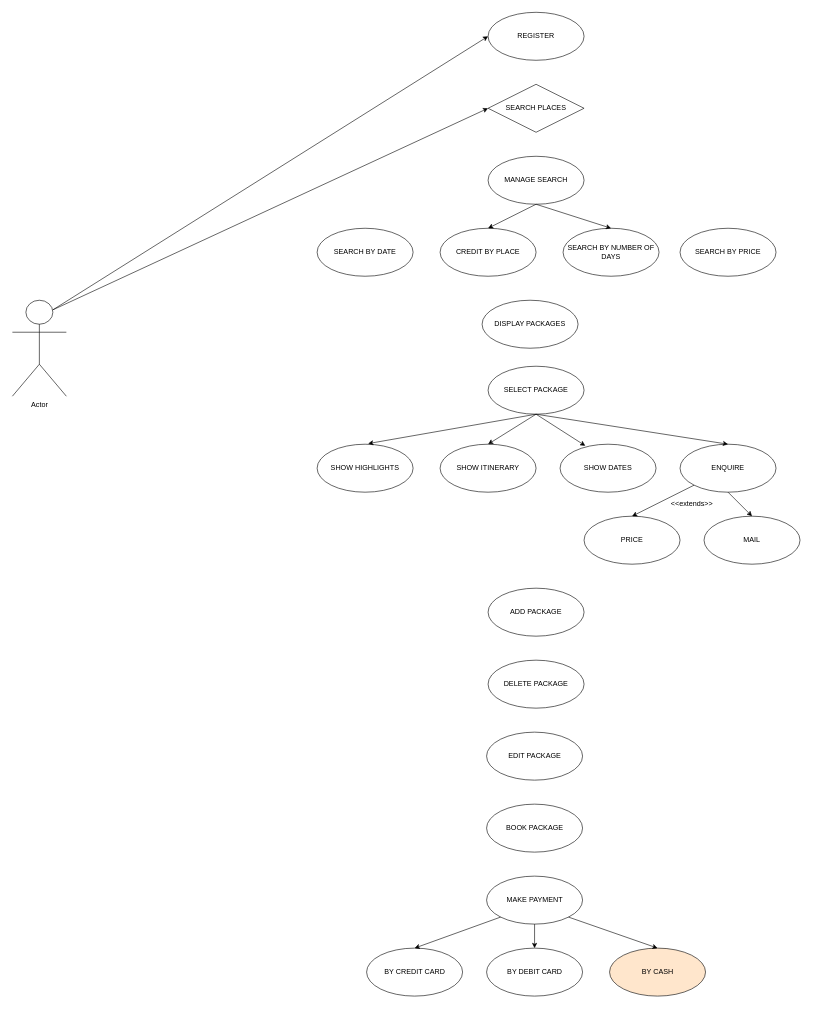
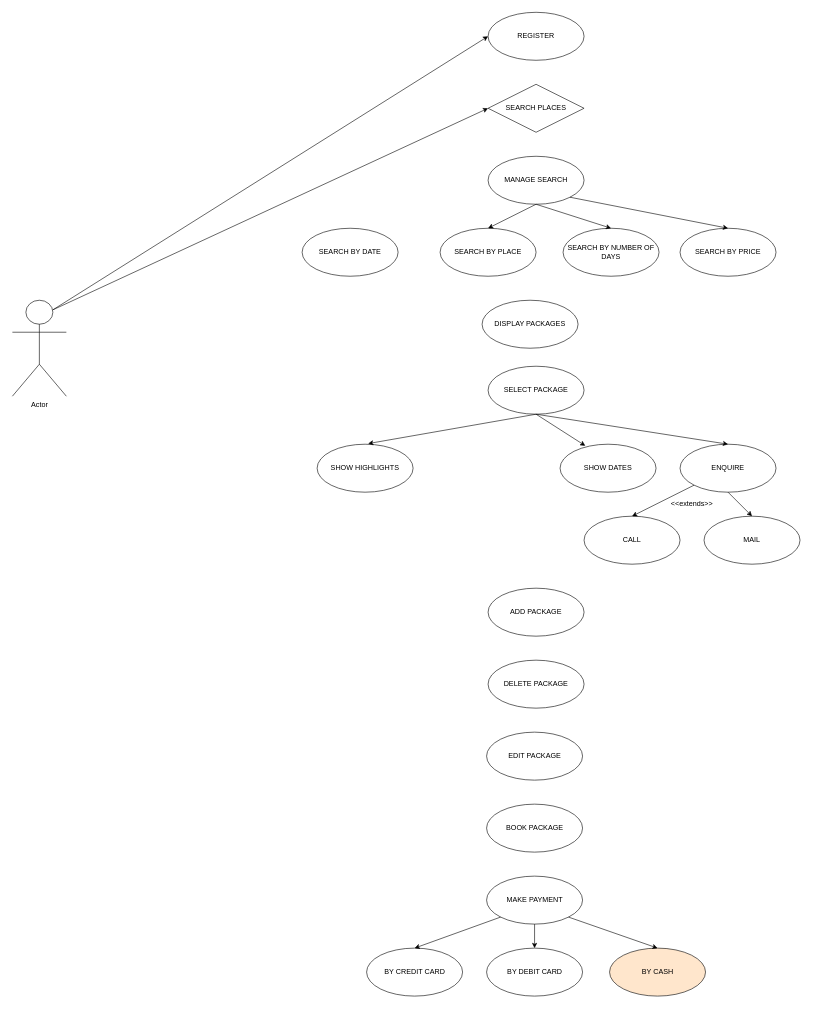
none -> (647, 212)
(365, 252) -> (350, 252)
(488, 252) -> (488, 252)
(513, 429) -> none
(488, 468) -> none
(632, 540) -> (632, 540)
